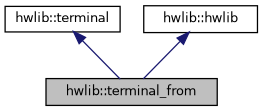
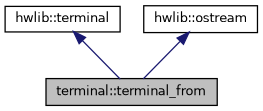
(201, 19) -> (201, 19)
(132, 92) -> (132, 92)
